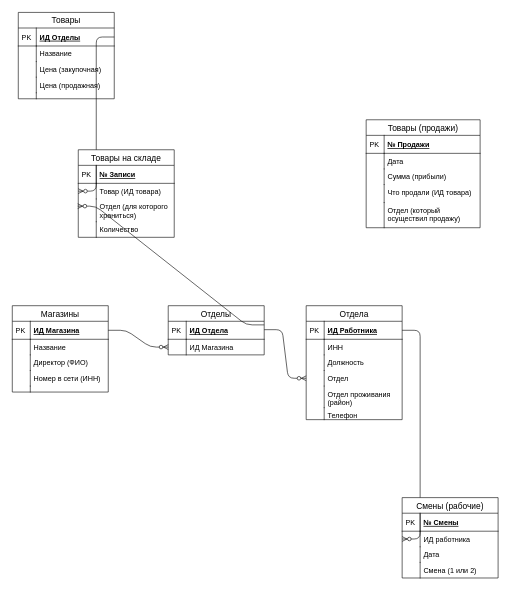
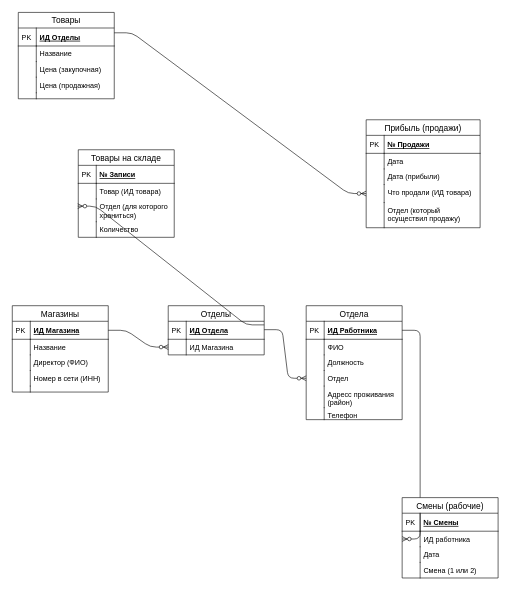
(96, 90) -> none
none -> (245, 116)
(423, 128) -> (423, 128)
(417, 177) -> (415, 177)
(334, 347) -> (334, 347)
(359, 394) -> (361, 394)
